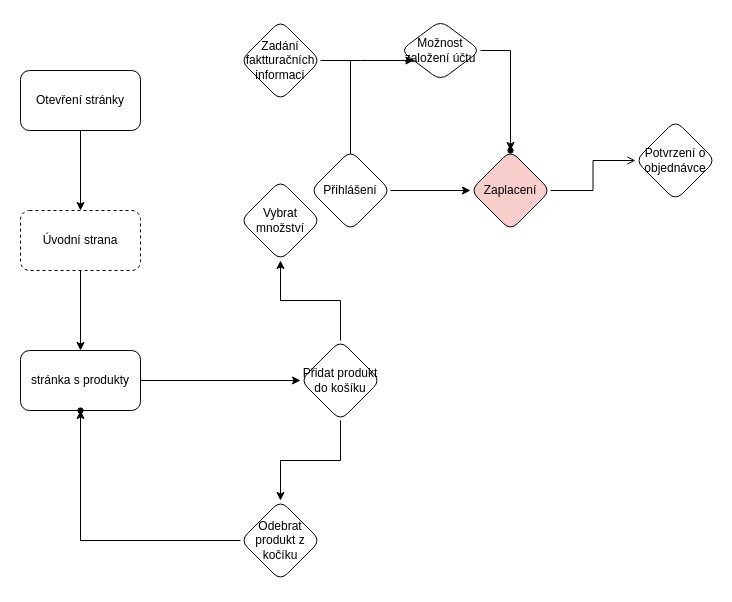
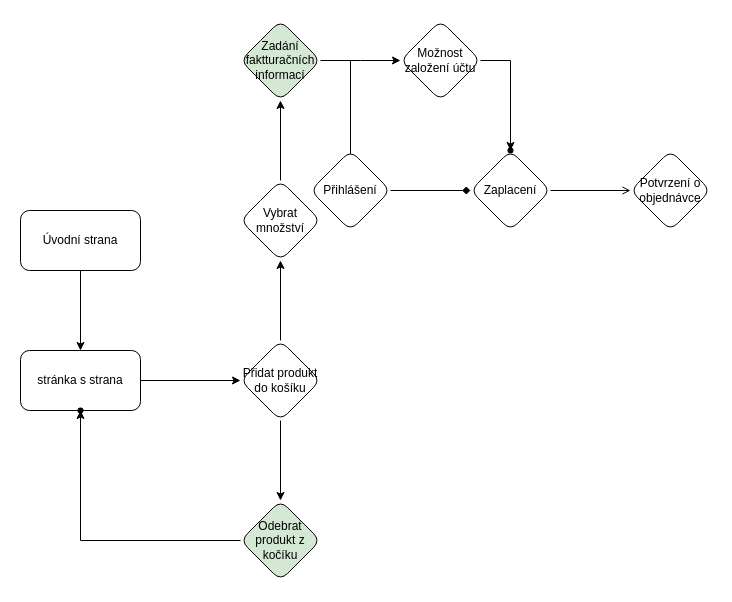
(441, 51) -> (441, 61)
(281, 61) -> (281, 61)
(81, 101) -> none
none -> (281, 144)
(676, 161) -> (671, 191)
(81, 167) -> none
(462, 191) -> (462, 191)
(511, 191) -> (511, 191)
(81, 241) -> (81, 241)
(81, 381) -> (81, 381)
(341, 381) -> (281, 381)
(281, 541) -> (281, 541)
